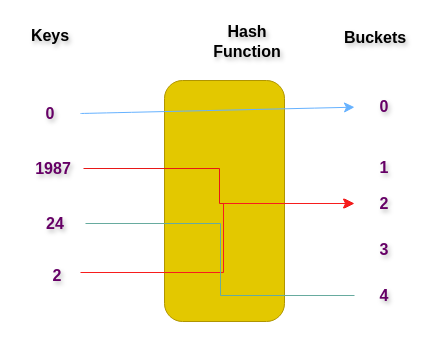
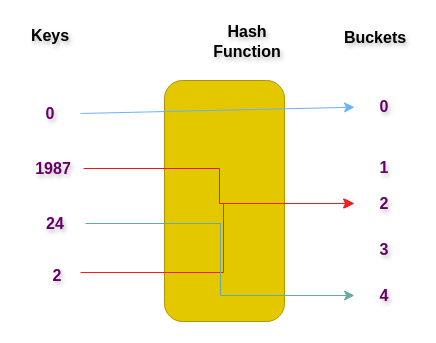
(348, 296) -> (345, 296)
